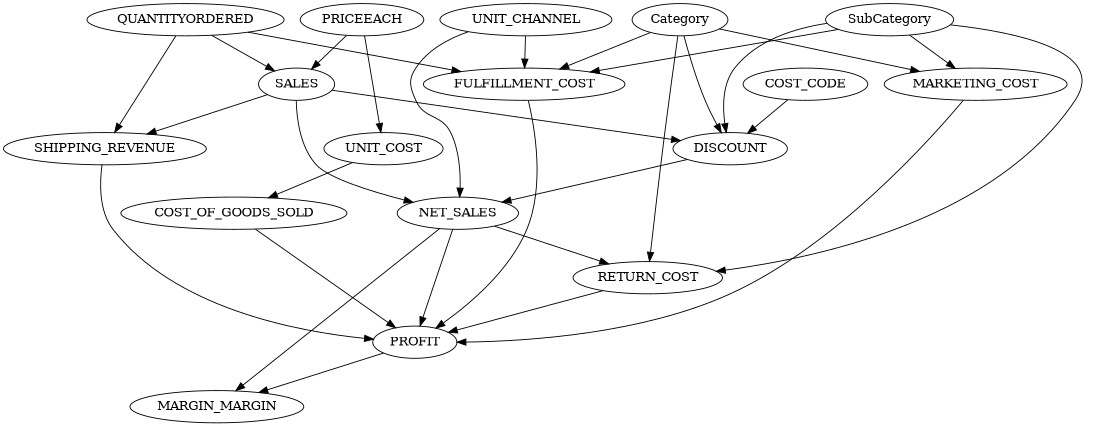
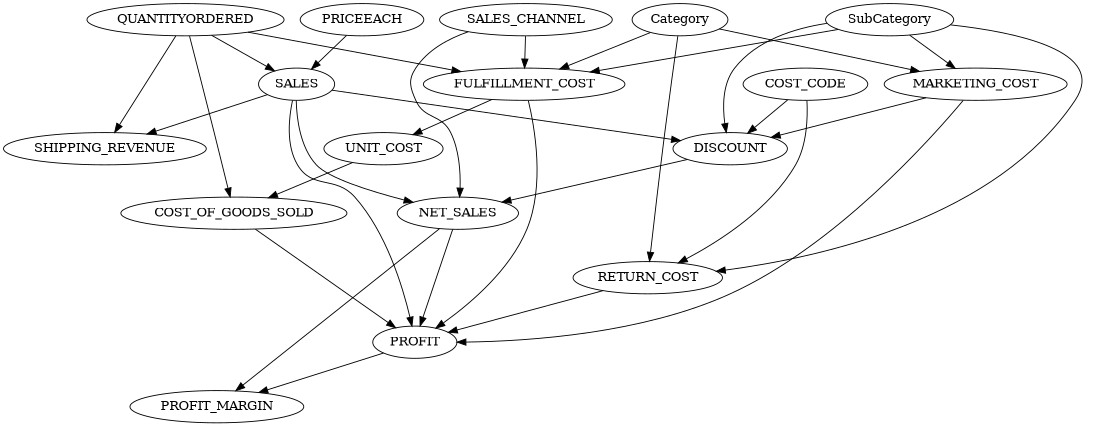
(526, 20) -> (526, 20)
(372, 80) -> (457, 115)
(698, 81) -> (853, 116)
none -> (208, 108)
(547, 244) -> (772, 197)
(197, 294) -> (355, 197)
(217, 407) -> (217, 407)
